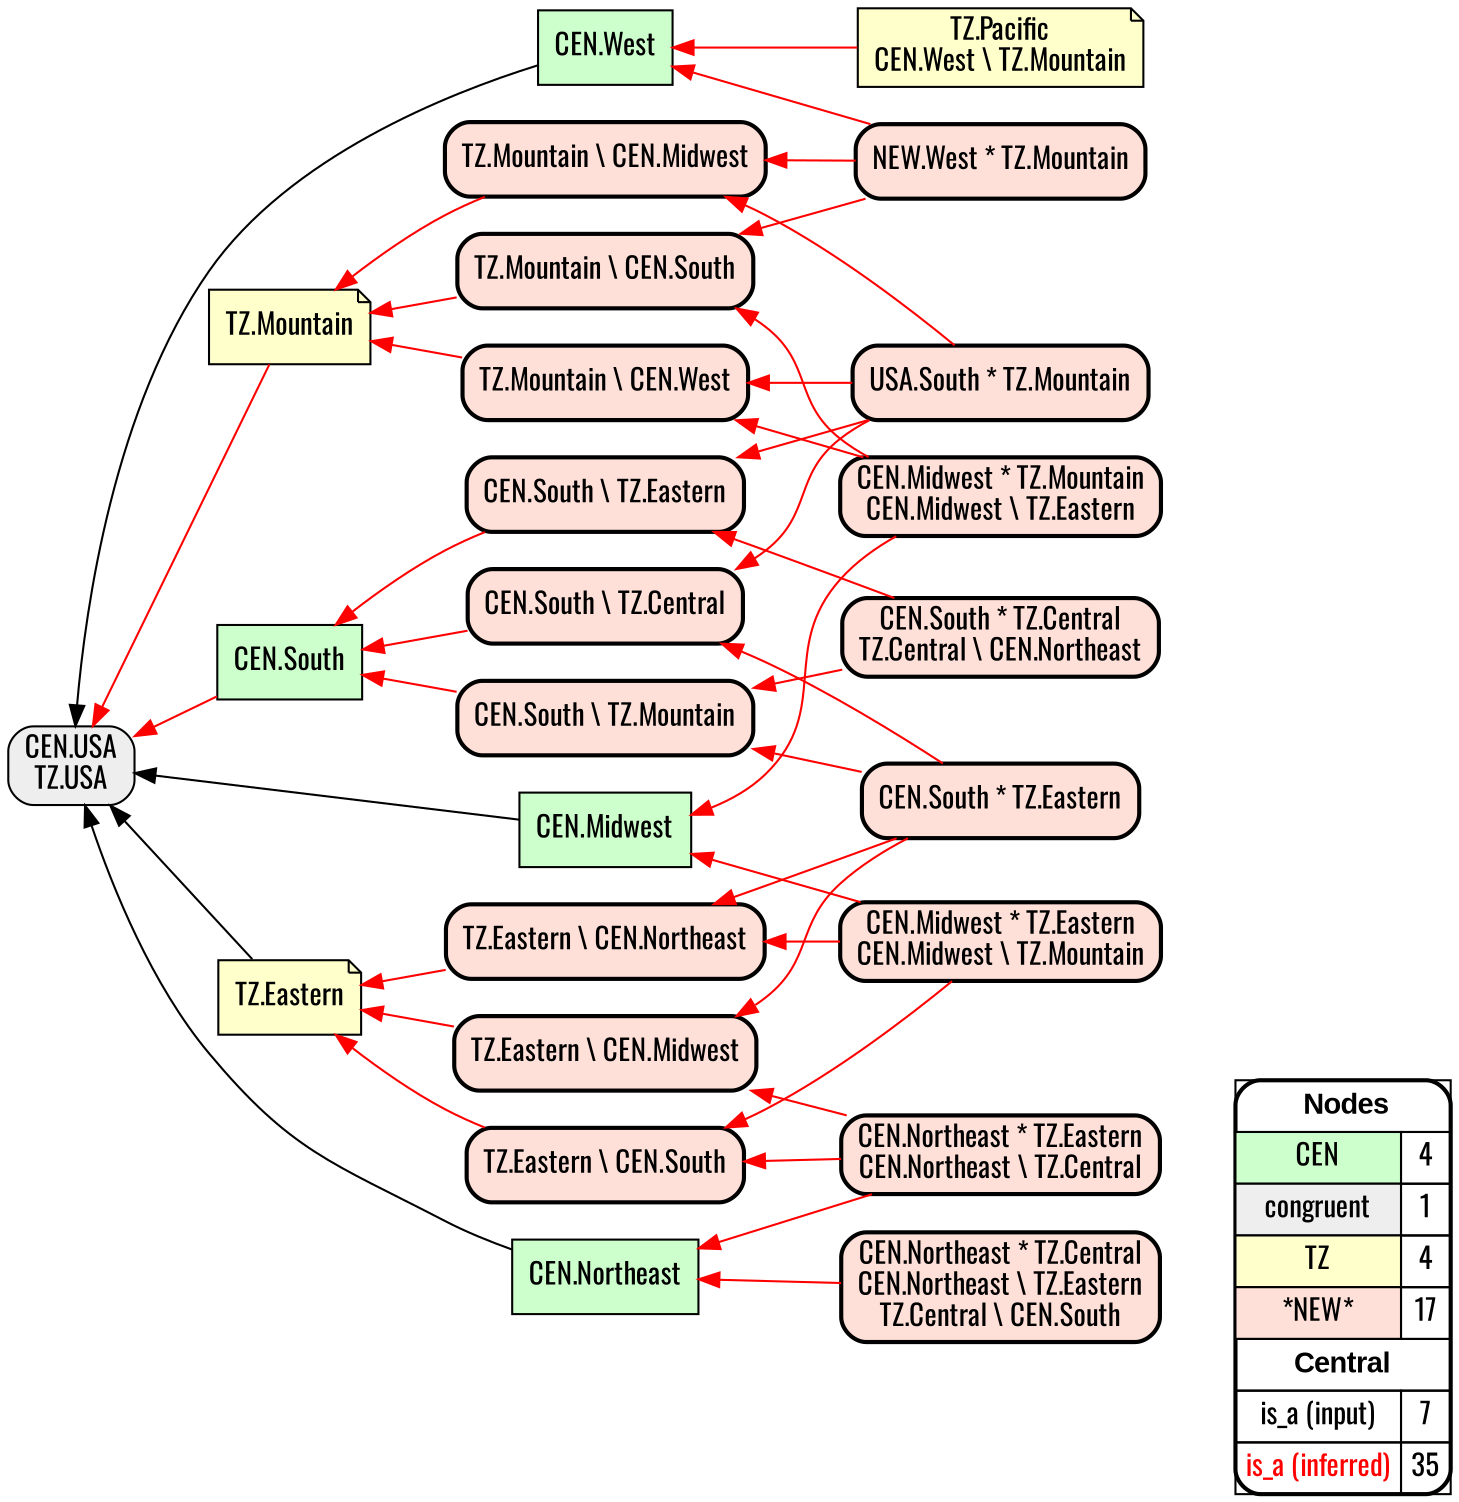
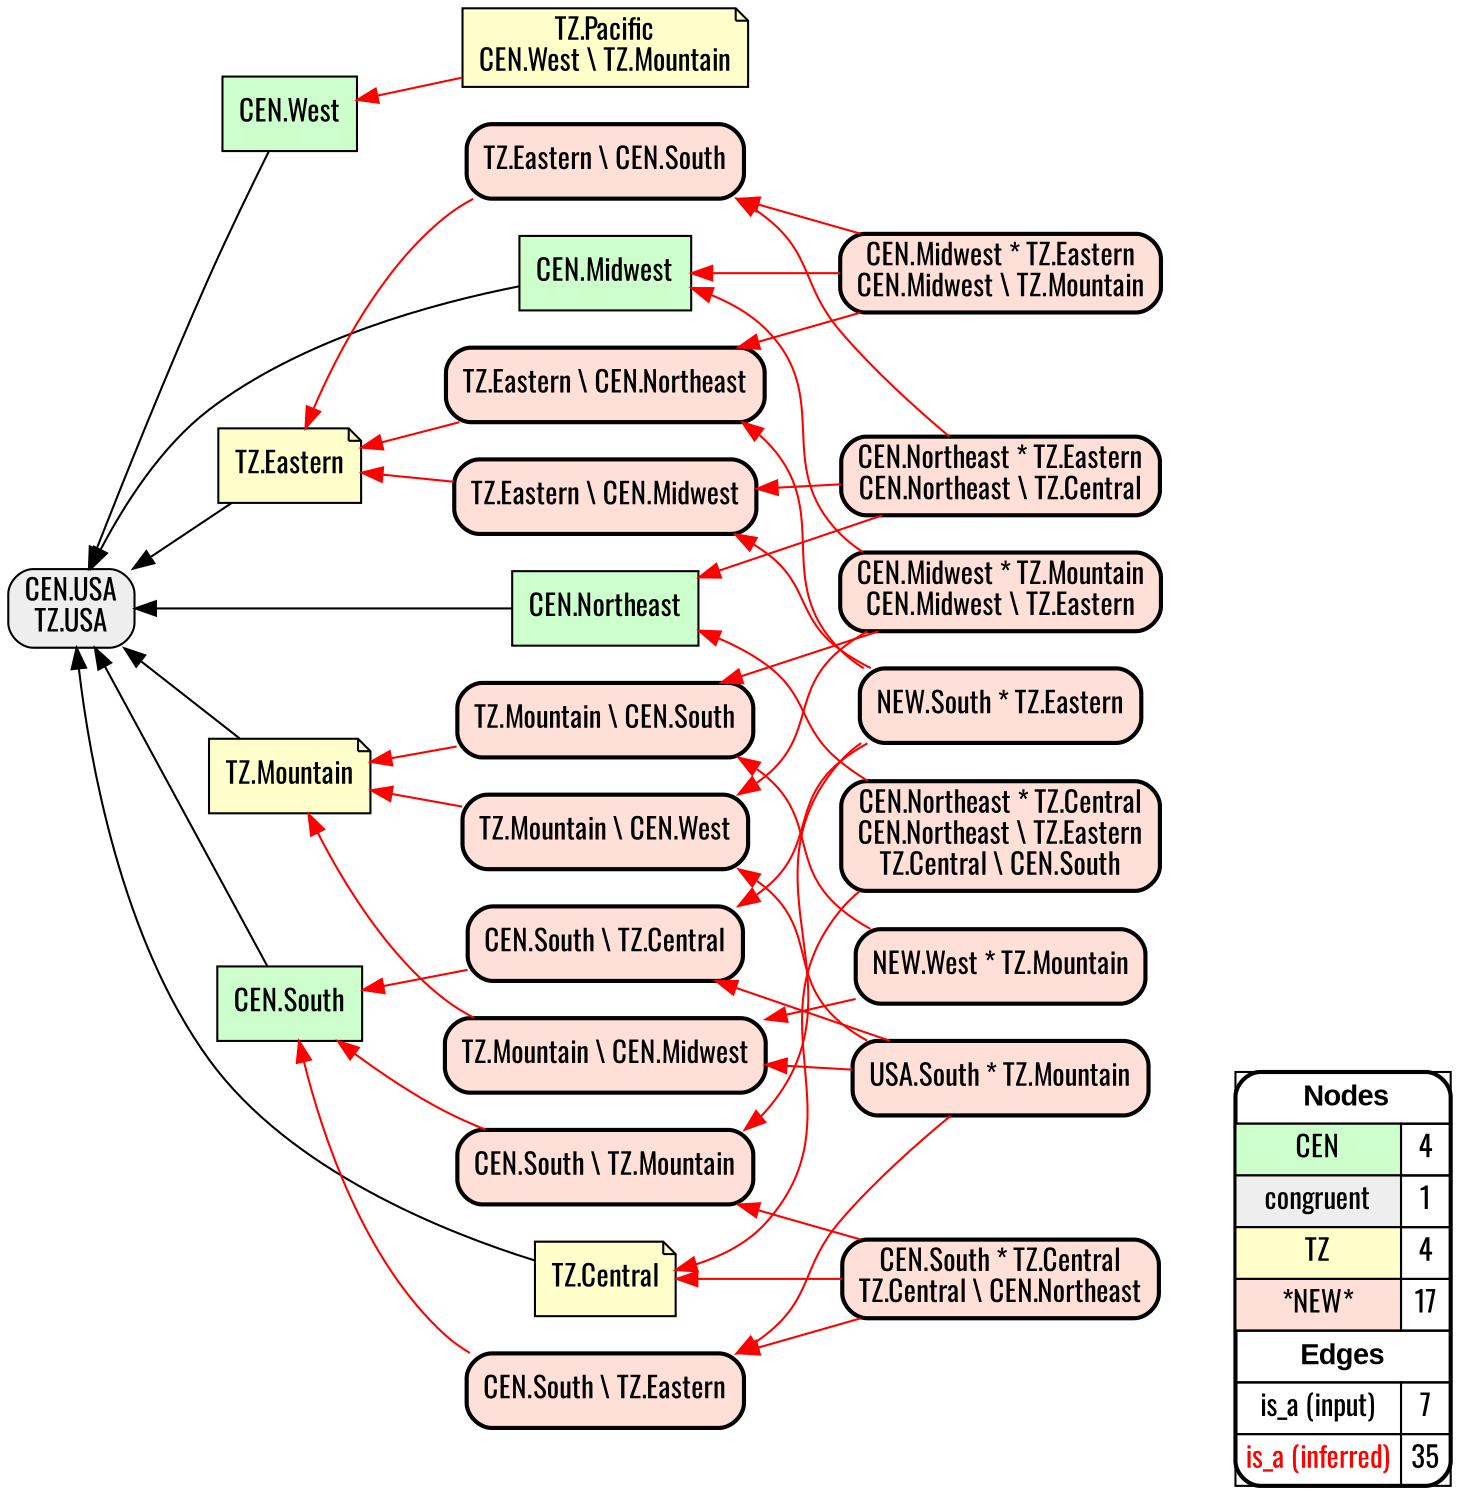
(782, 98) -> none
(186, 536) -> (191, 700)
(185, 712) -> (186, 816)
(1001, 801) -> (1001, 706)
none -> (605, 1279)
(1343, 1364) -> (1343, 1355)
